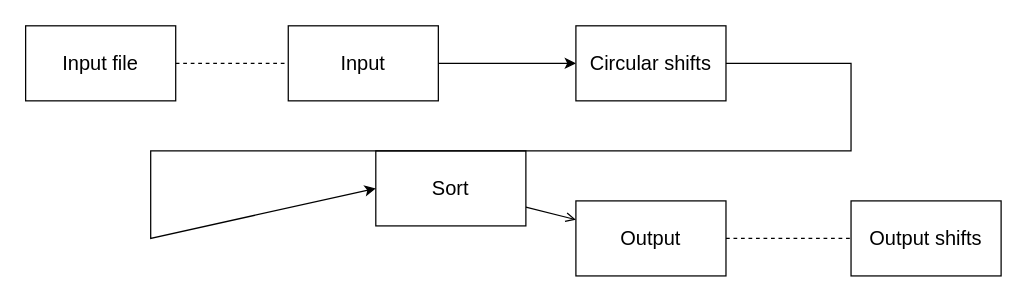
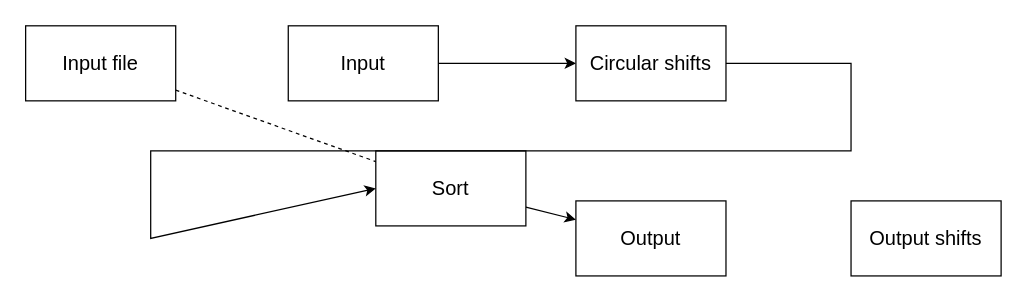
(231, 63) -> (256, 119)
(568, 217) -> (566, 217)
(788, 238) -> none
